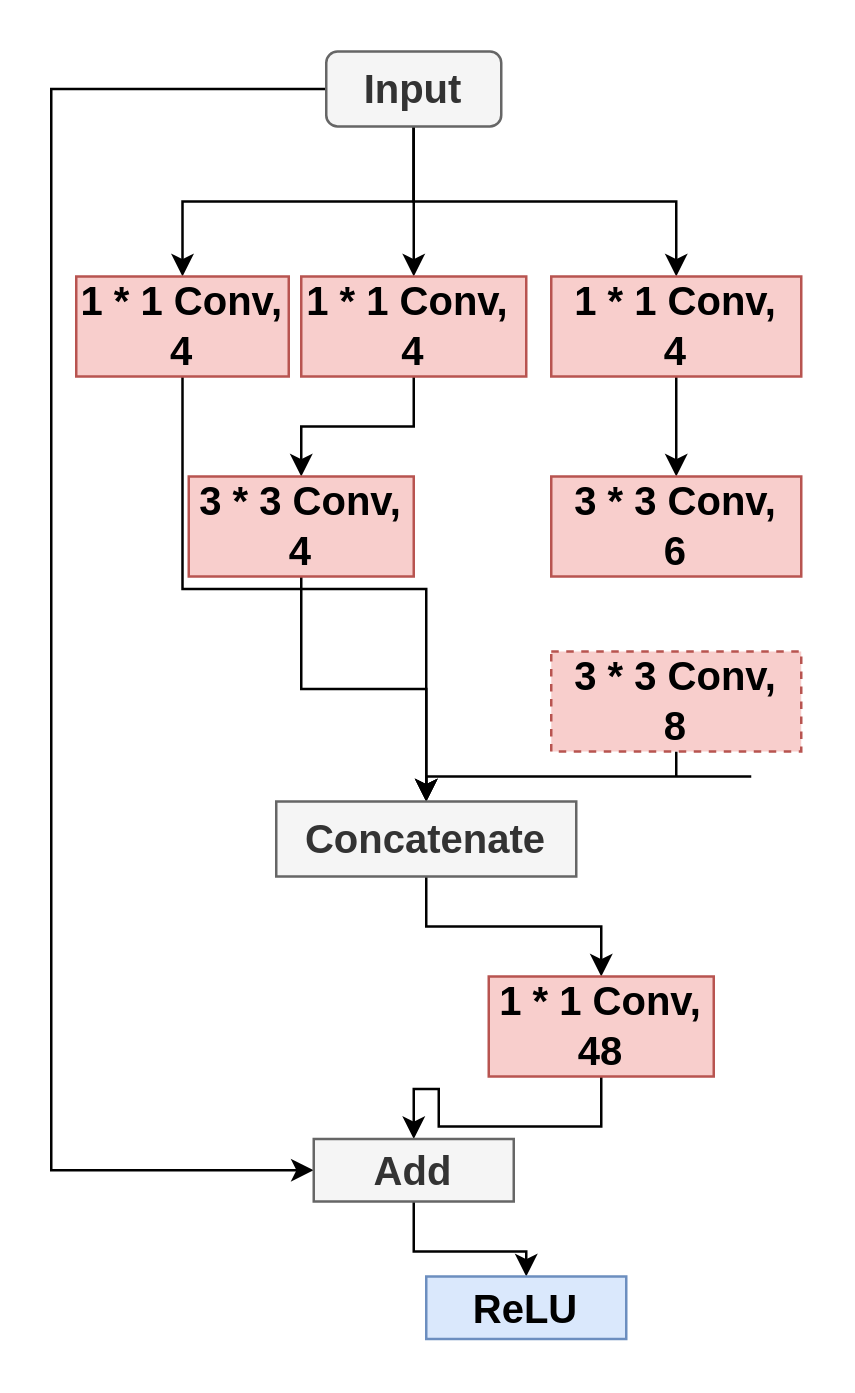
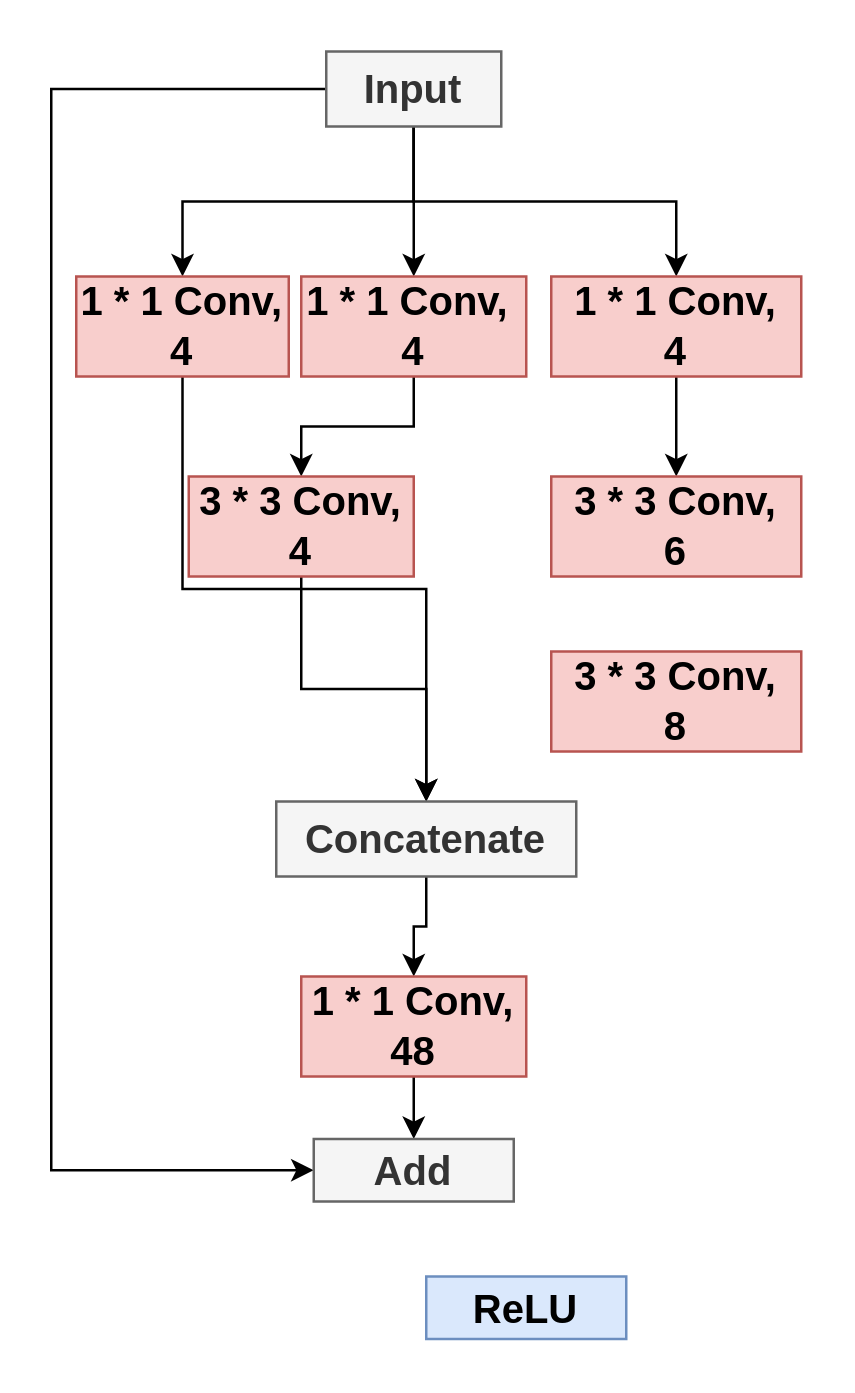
(414, 89) -> (414, 89)
(676, 701) -> (676, 701)
(641, 776) -> none
(601, 1026) -> (414, 1026)
(449, 1251) -> none
